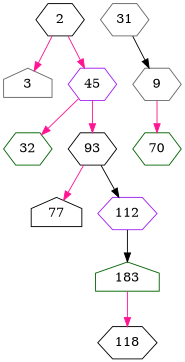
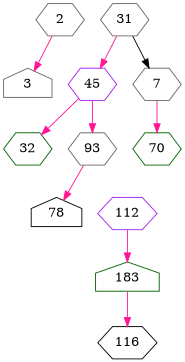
(60, 20) -> (60, 20)
(74, 48) -> (111, 48)
(157, 84) -> (157, 84)
(92, 149) -> (92, 149)
(108, 177) -> none
(57, 214) -> (57, 214)
(127, 241) -> (127, 241)
(127, 343) -> (127, 343)
